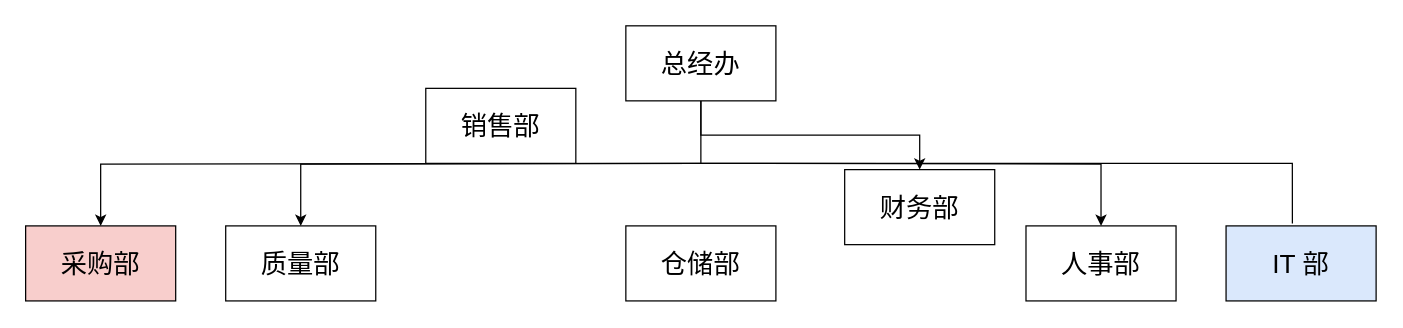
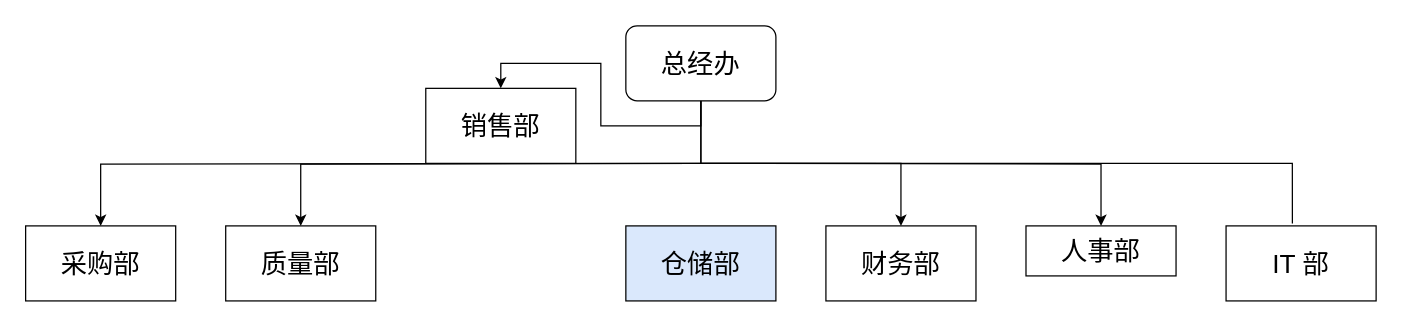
(701, 63) -> (701, 63)
none -> (601, 84)
(919, 207) -> (901, 263)
(101, 263) -> (101, 263)
(701, 263) -> (701, 263)
(1101, 263) -> (1101, 251)
(1301, 263) -> (1301, 263)
